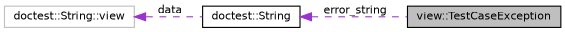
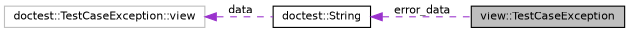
(354, 11) -> (421, 11)
(69, 17) -> (105, 17)
